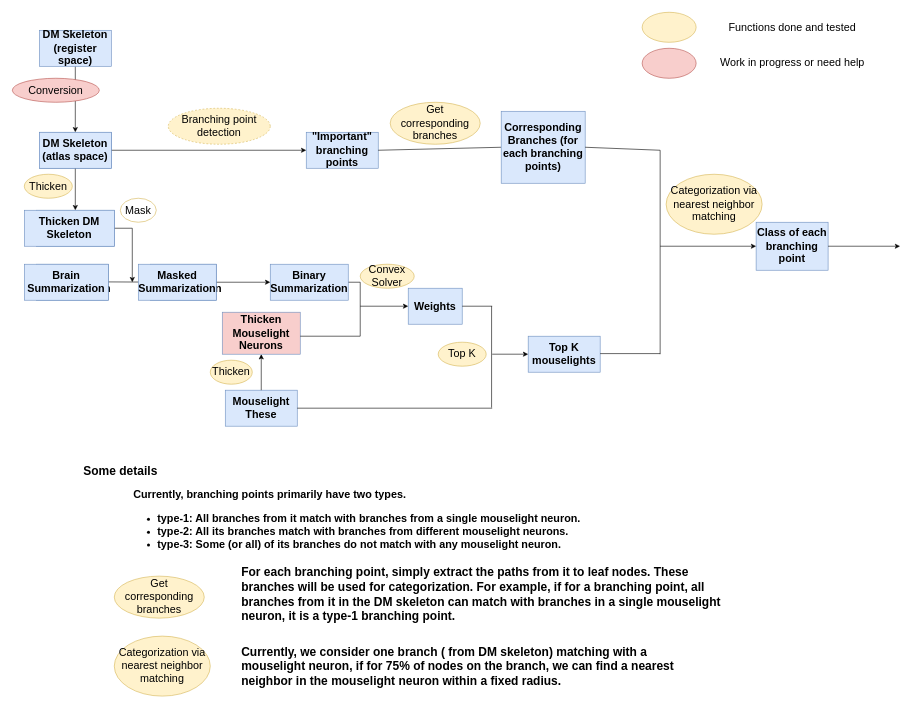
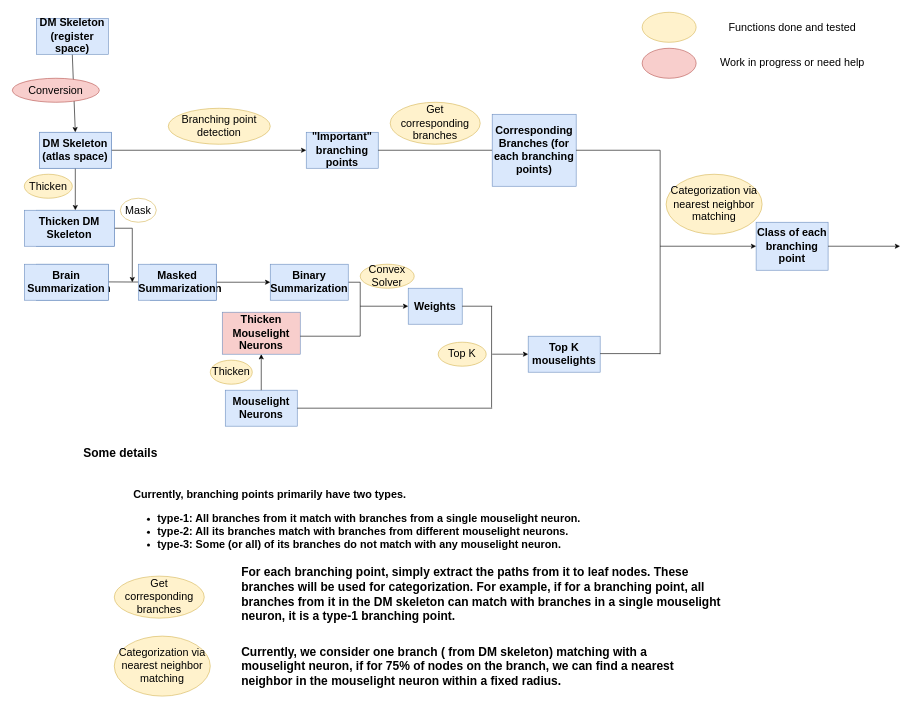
(75, 48) -> (72, 36)
(219, 126) -> (219, 126)
(543, 147) -> (534, 150)
(261, 408) -> (261, 408)
(120, 471) -> (120, 453)
